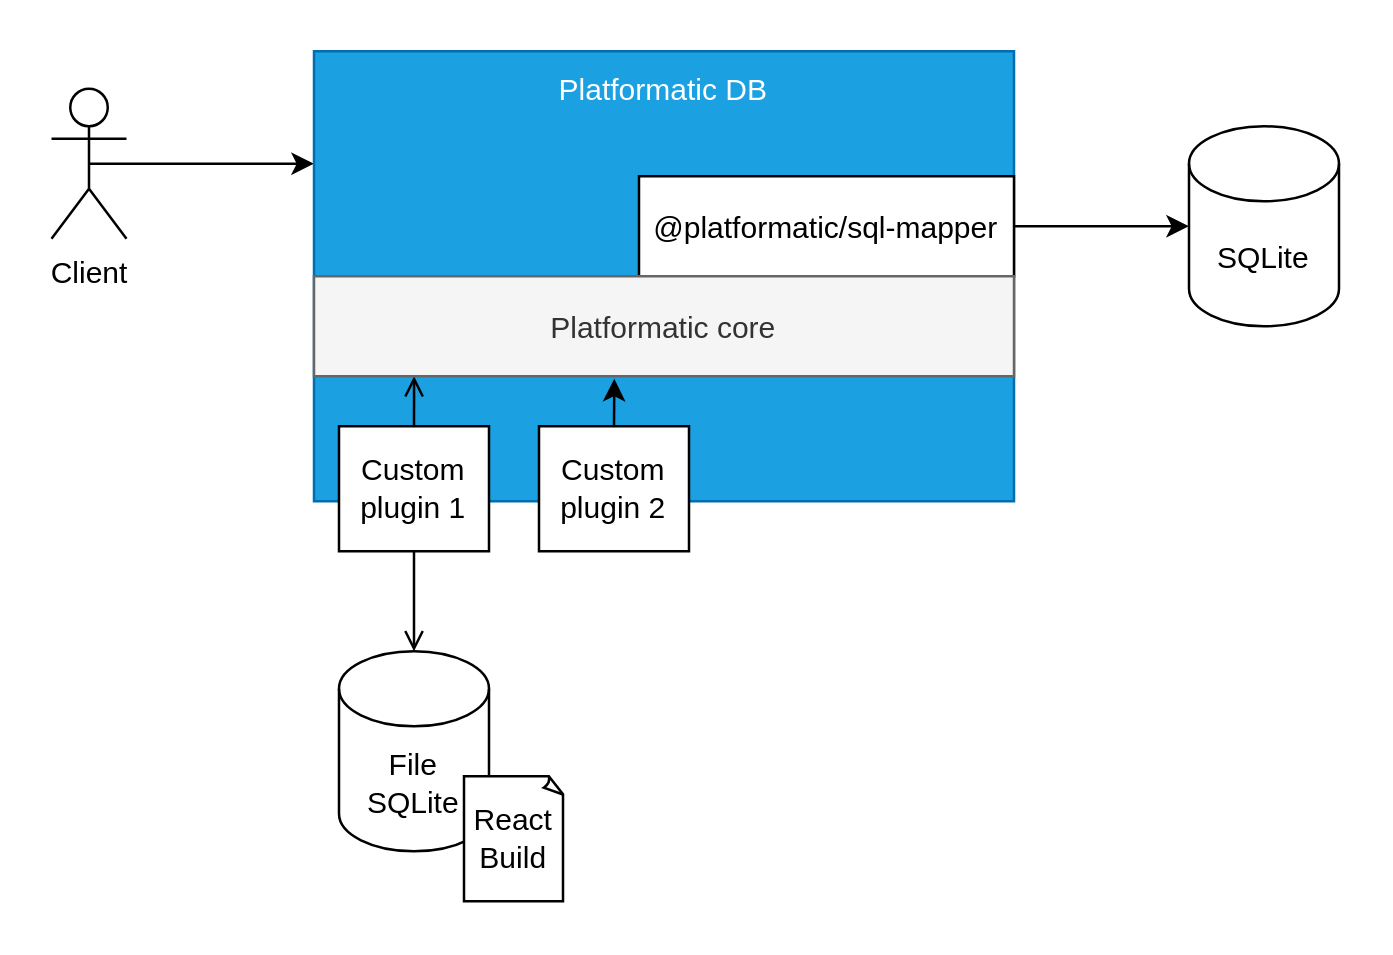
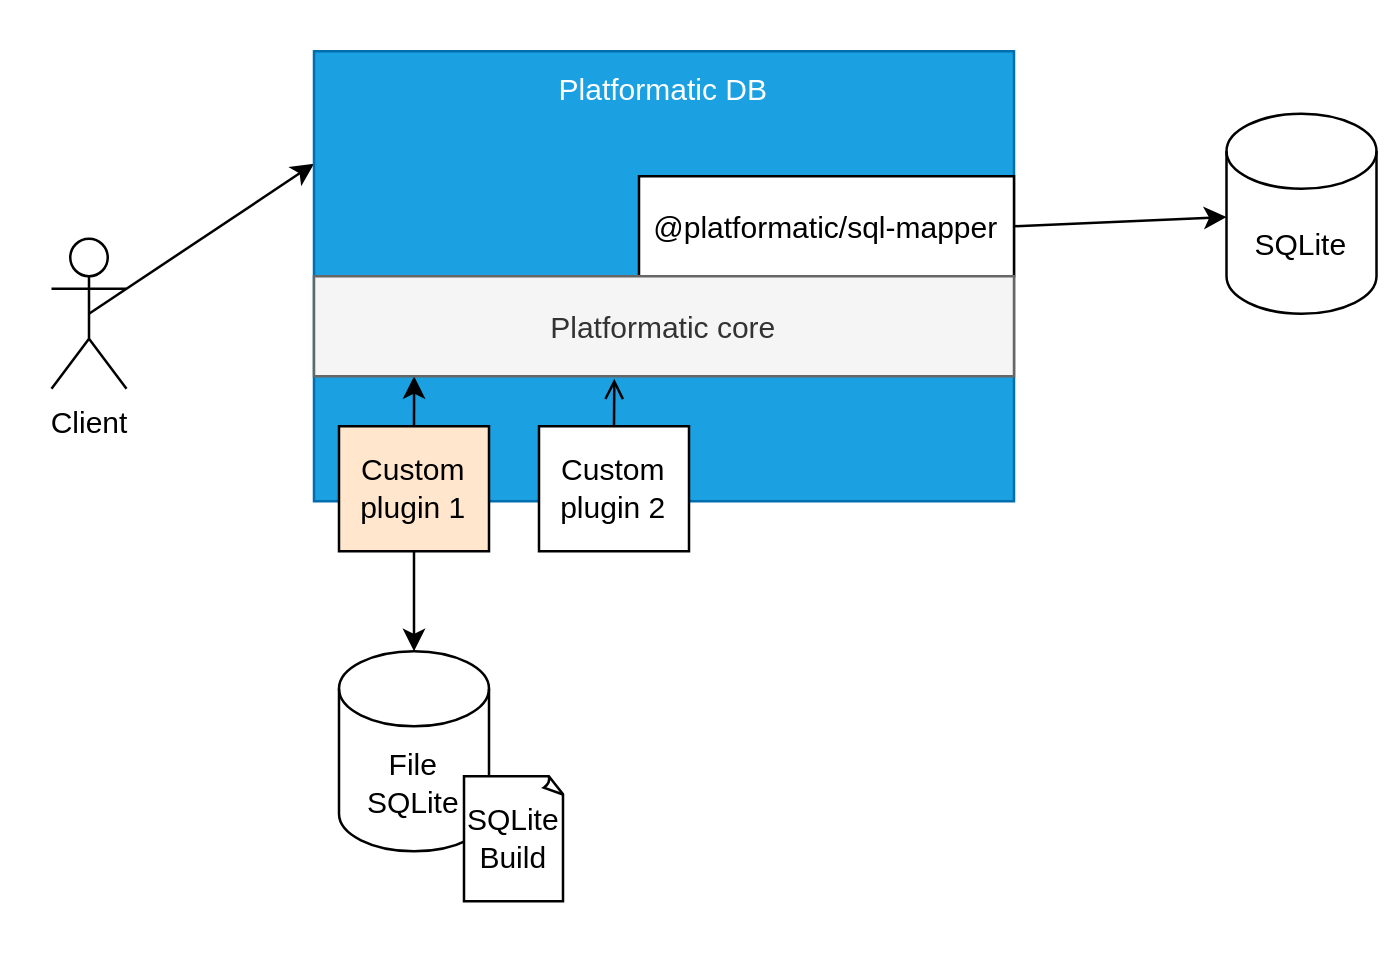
(89, 164) -> (89, 314)
(1264, 226) -> (1301, 214)
(414, 390) -> (414, 394)
(614, 397) -> (614, 393)
(414, 489) -> (414, 489)
(414, 637) -> (414, 633)
(514, 839) -> (514, 839)
